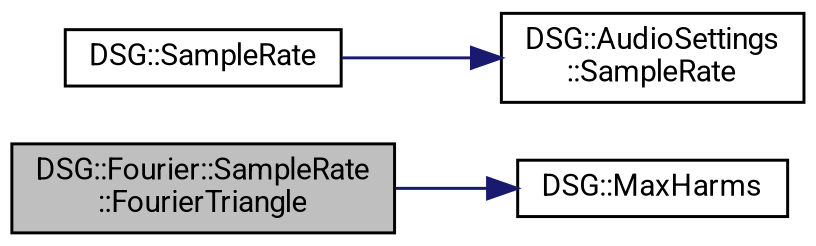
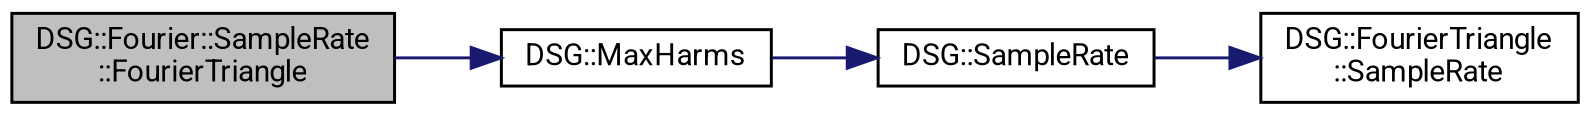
(653, 58) -> (1420, 58)
none -> (809, 58)
